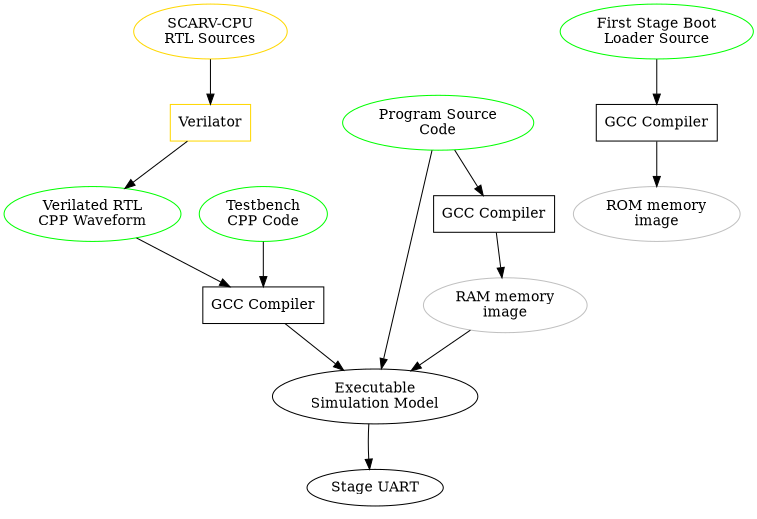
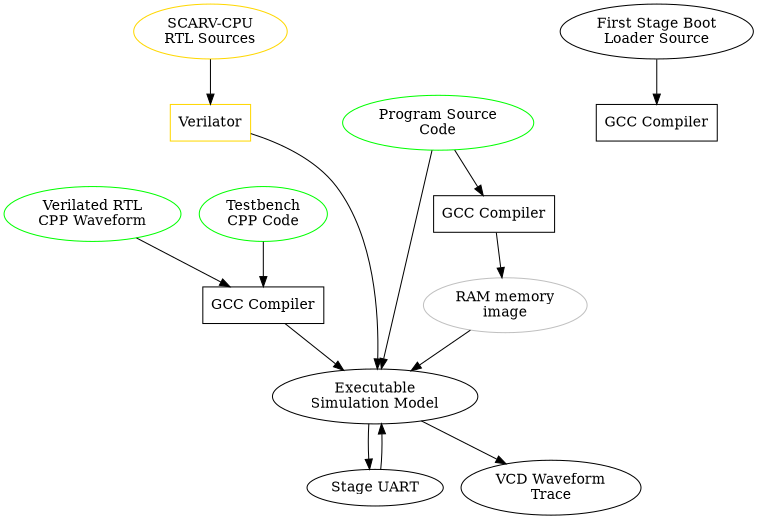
(657, 32) -> (657, 32)
(160, 162) -> (356, 221)
(657, 214) -> none
none -> (382, 452)
none -> (551, 488)
